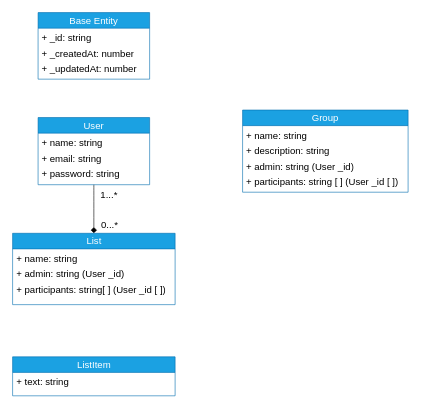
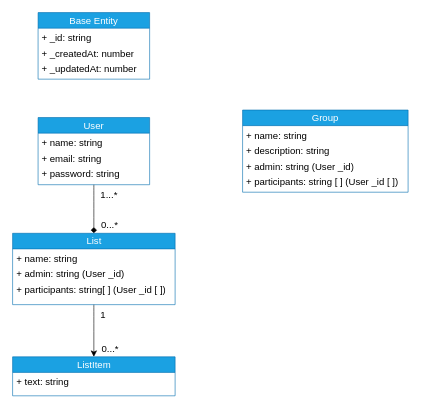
none -> (94, 350)
